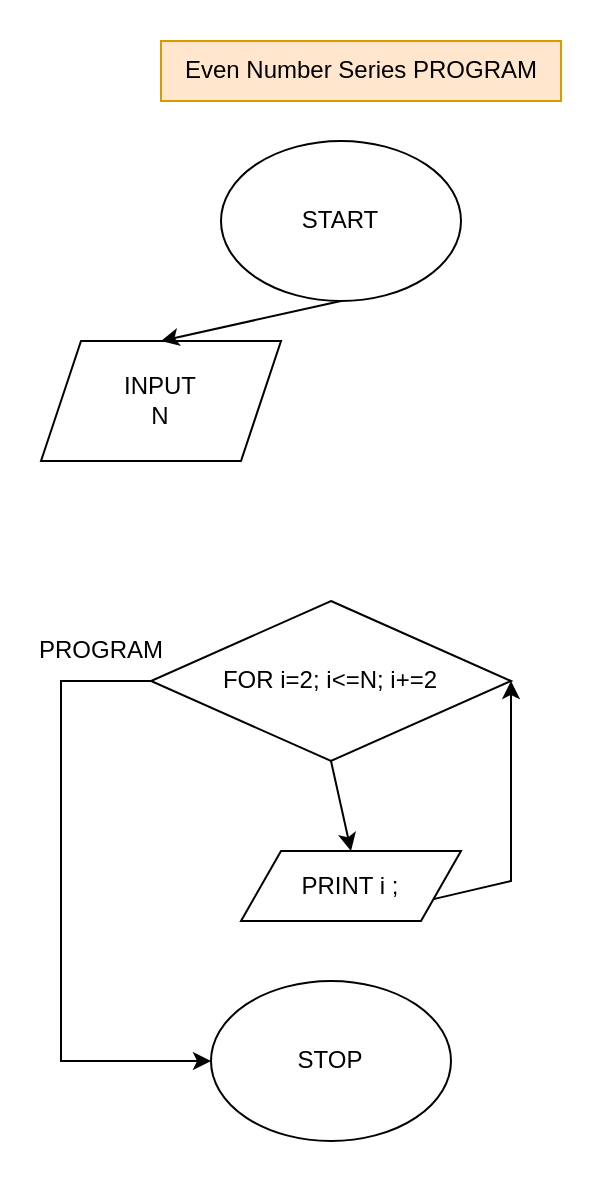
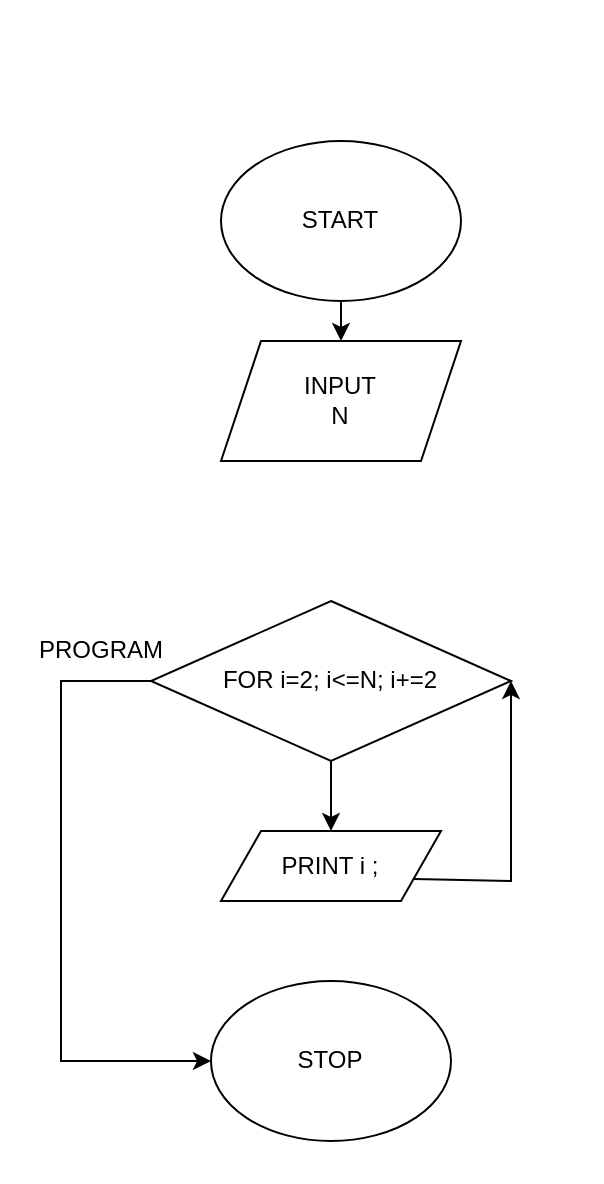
(361, 71) -> none
(161, 401) -> (341, 401)
(351, 886) -> (331, 866)
